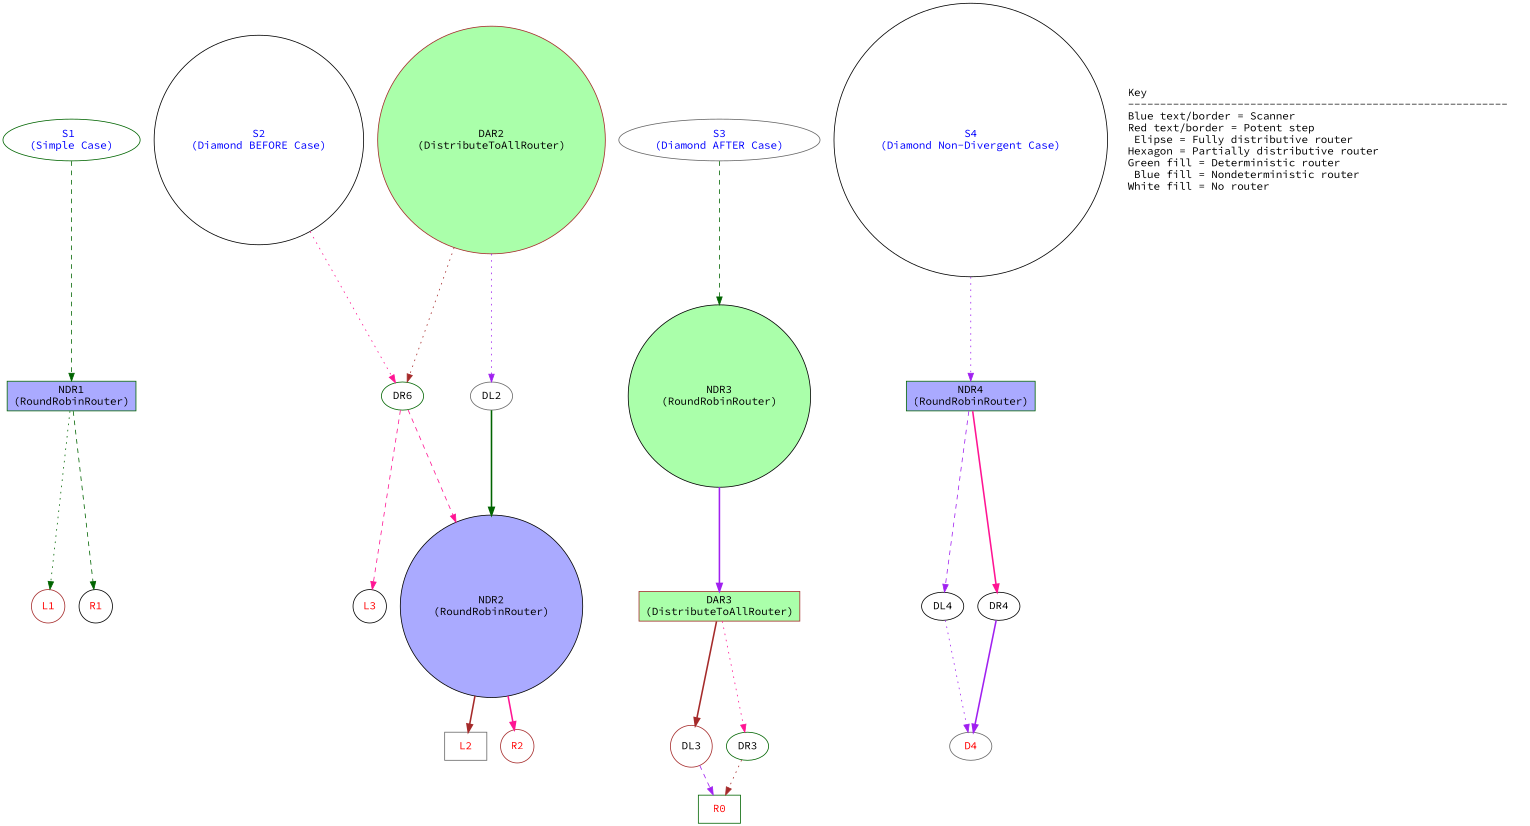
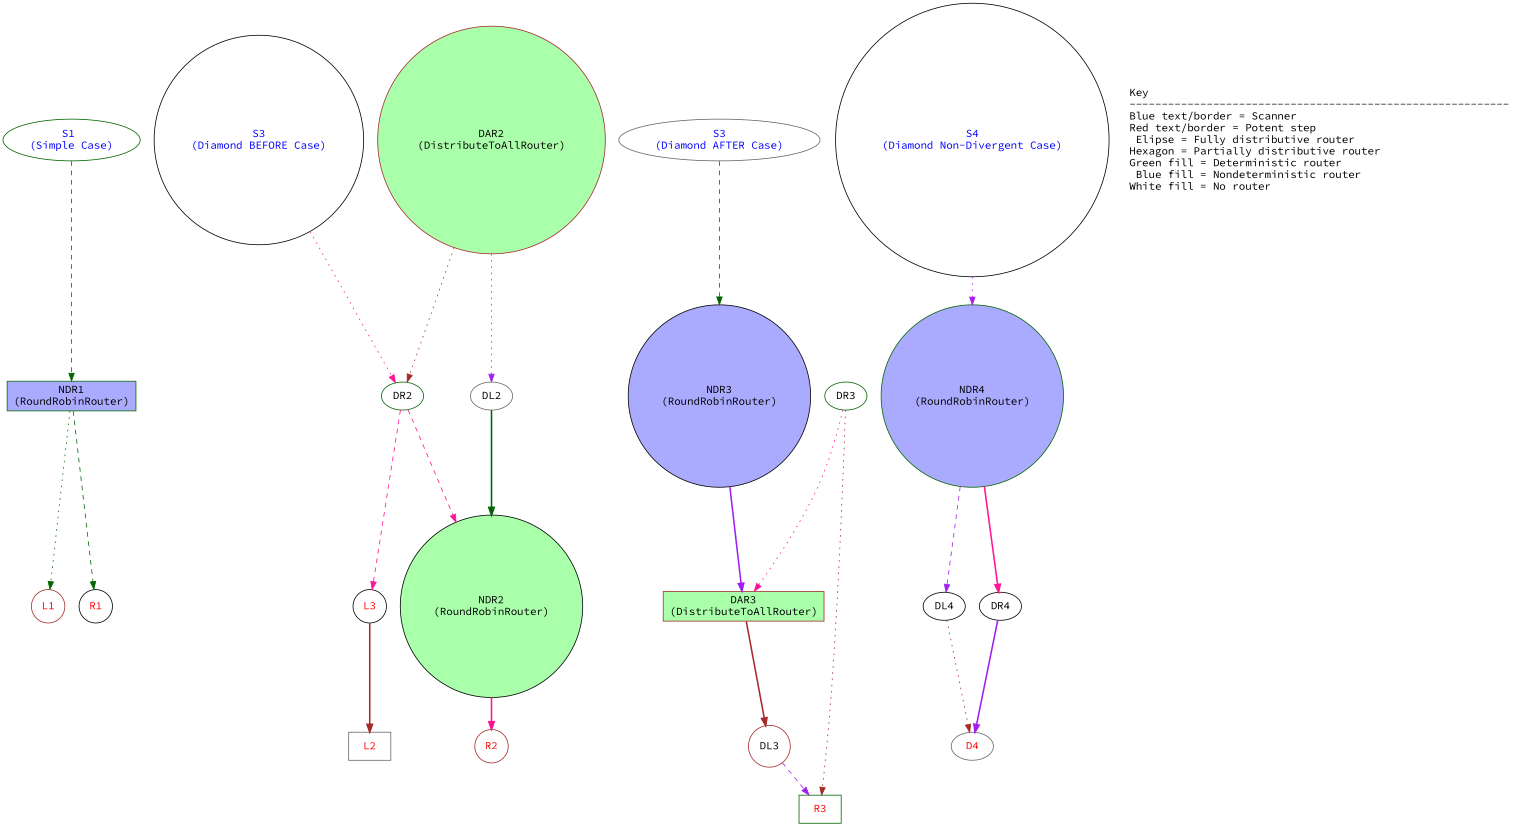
(259, 140) -> (259, 140)
(403, 396) -> (403, 396)
(719, 396) -> (719, 396)
(971, 396) -> (972, 396)
(492, 606) -> (492, 606)
(956, 672) -> (957, 672)
(733, 673) -> (811, 502)
(472, 710) -> (370, 674)
(719, 809) -> (820, 809)
